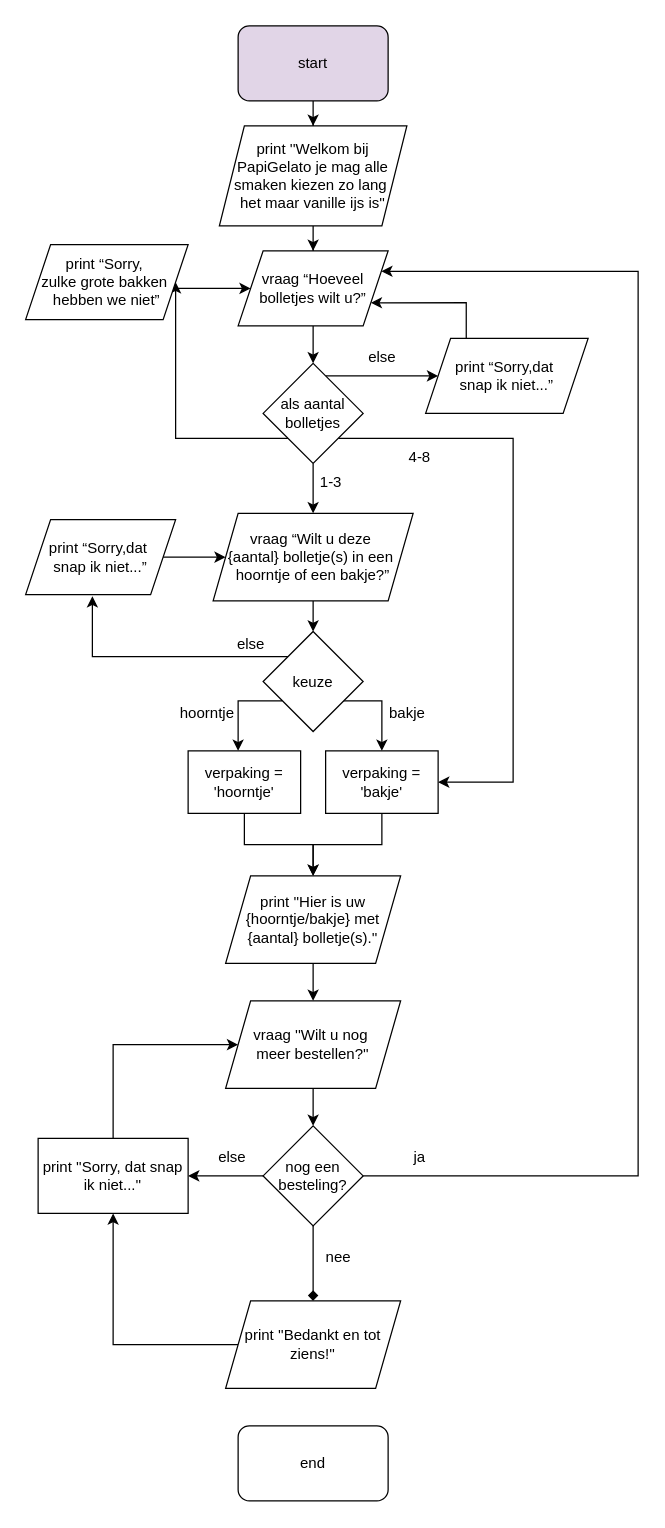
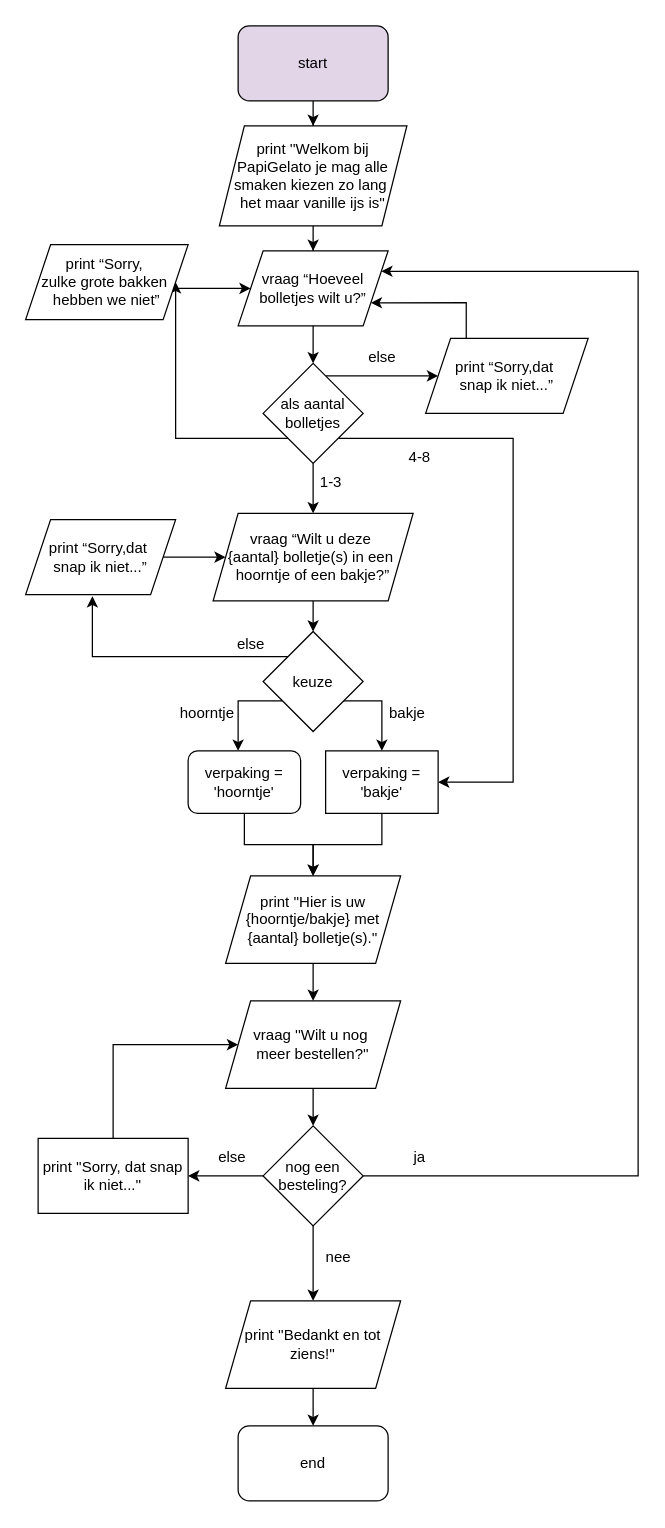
(244, 782) -> (244, 782)
(313, 1290) -> (313, 1291)
(114, 1344) -> (313, 1411)
